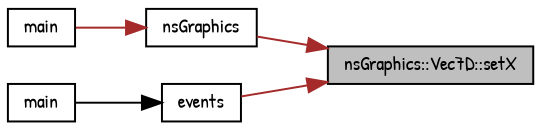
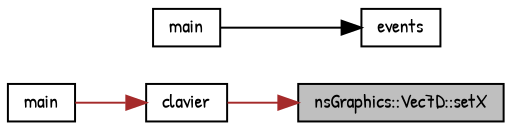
(201, 28) -> (187, 103)
(274, 91) -> none
